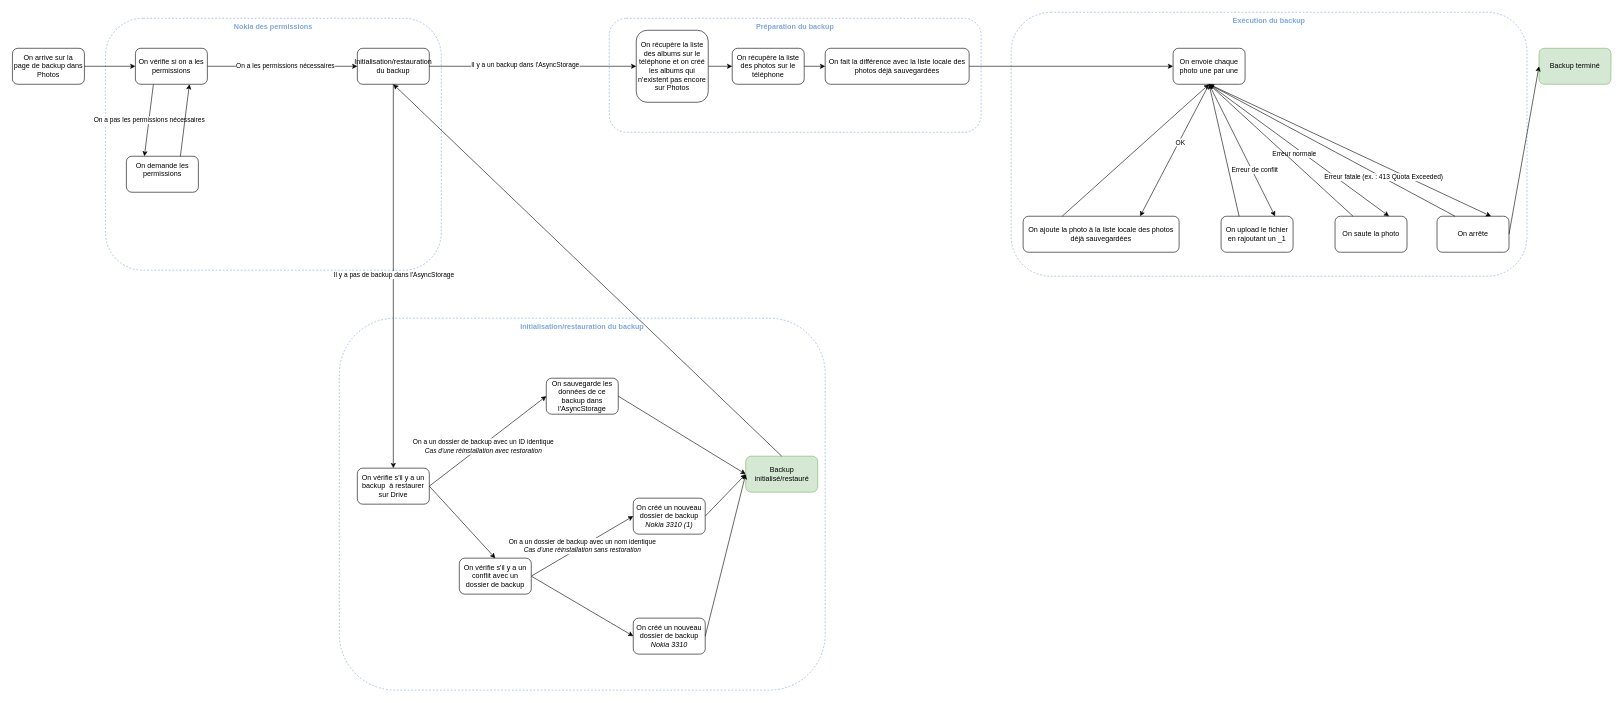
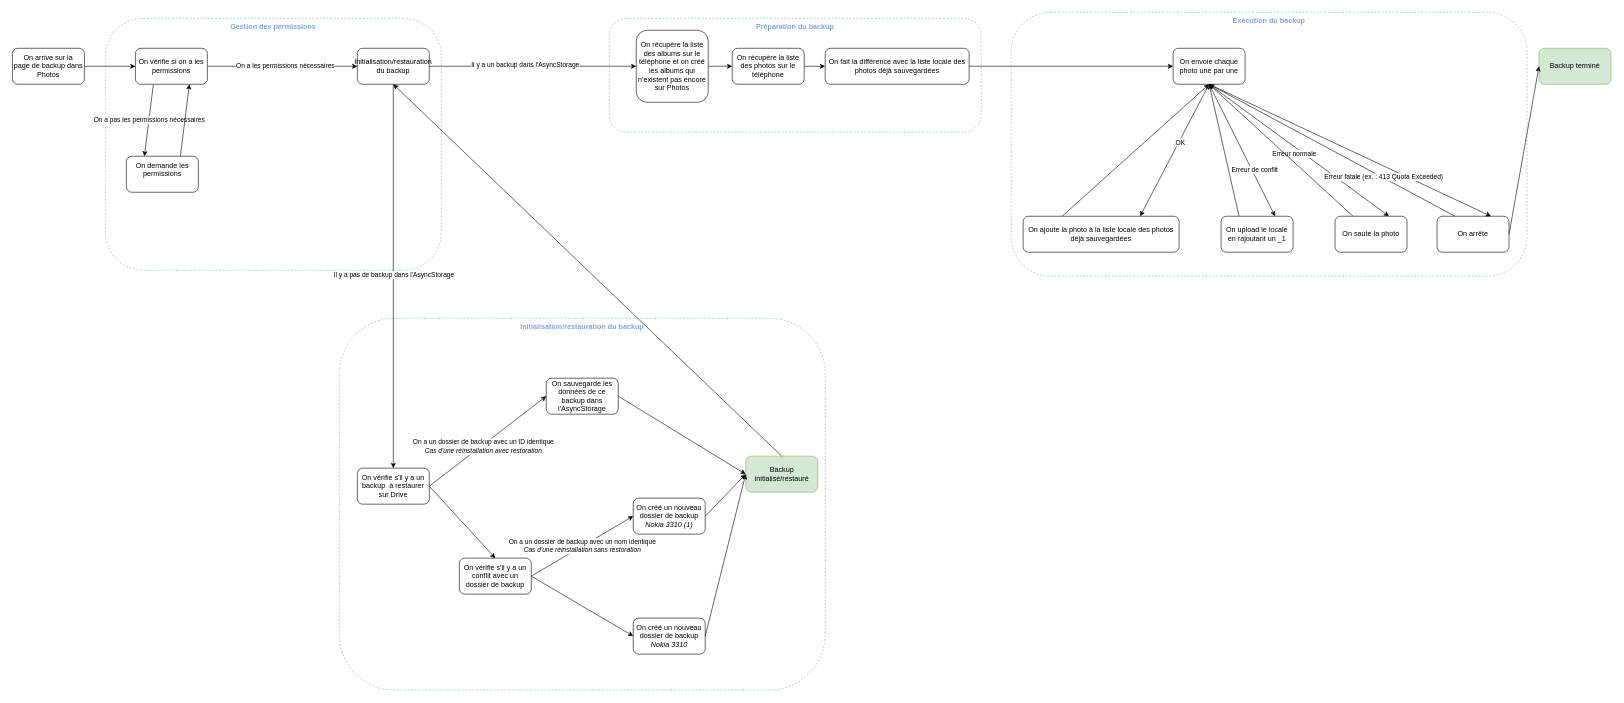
(273, 27) -> (273, 27)
(1257, 234) -> (1257, 234)
